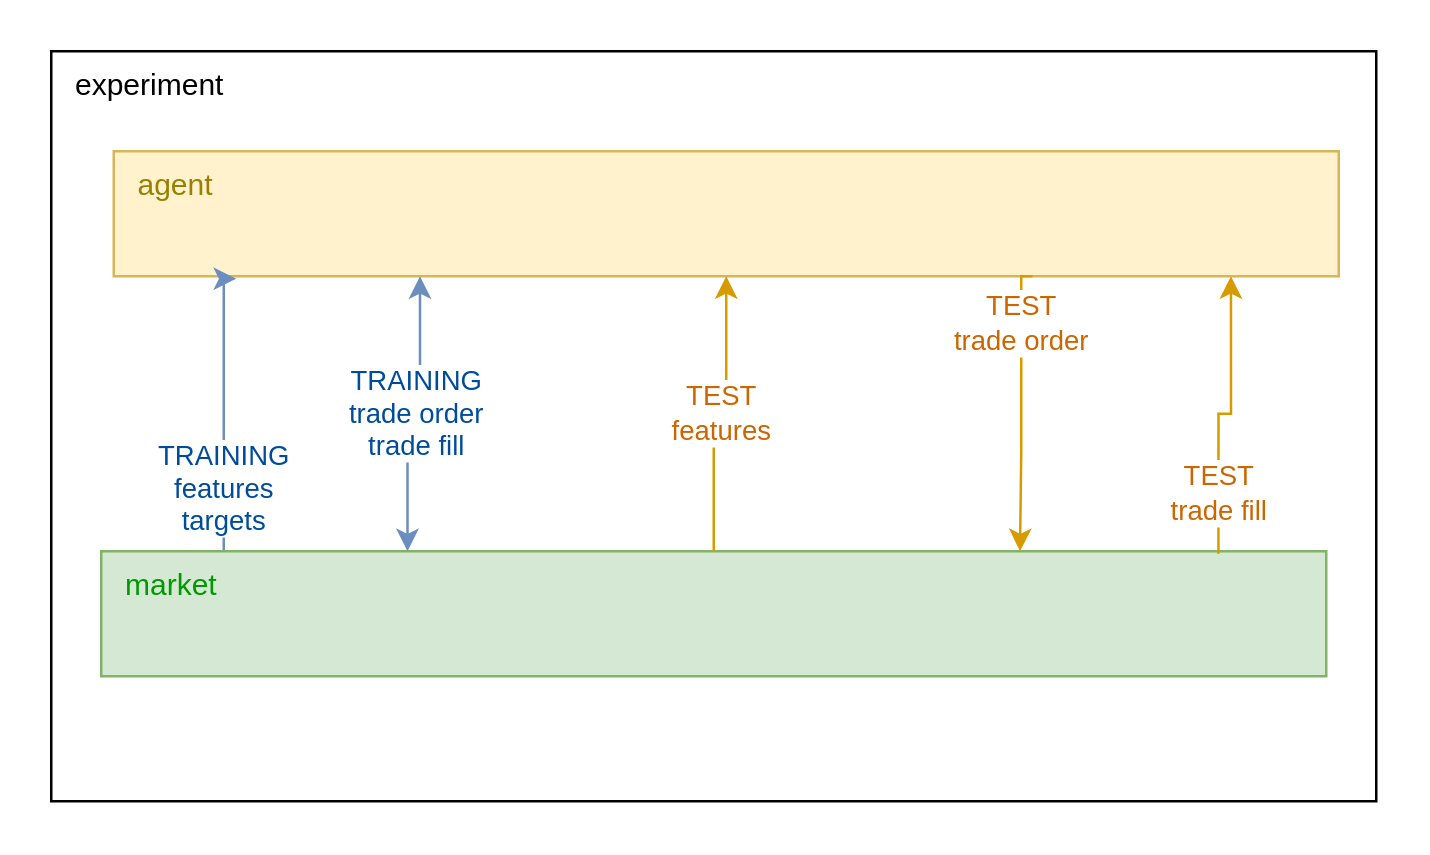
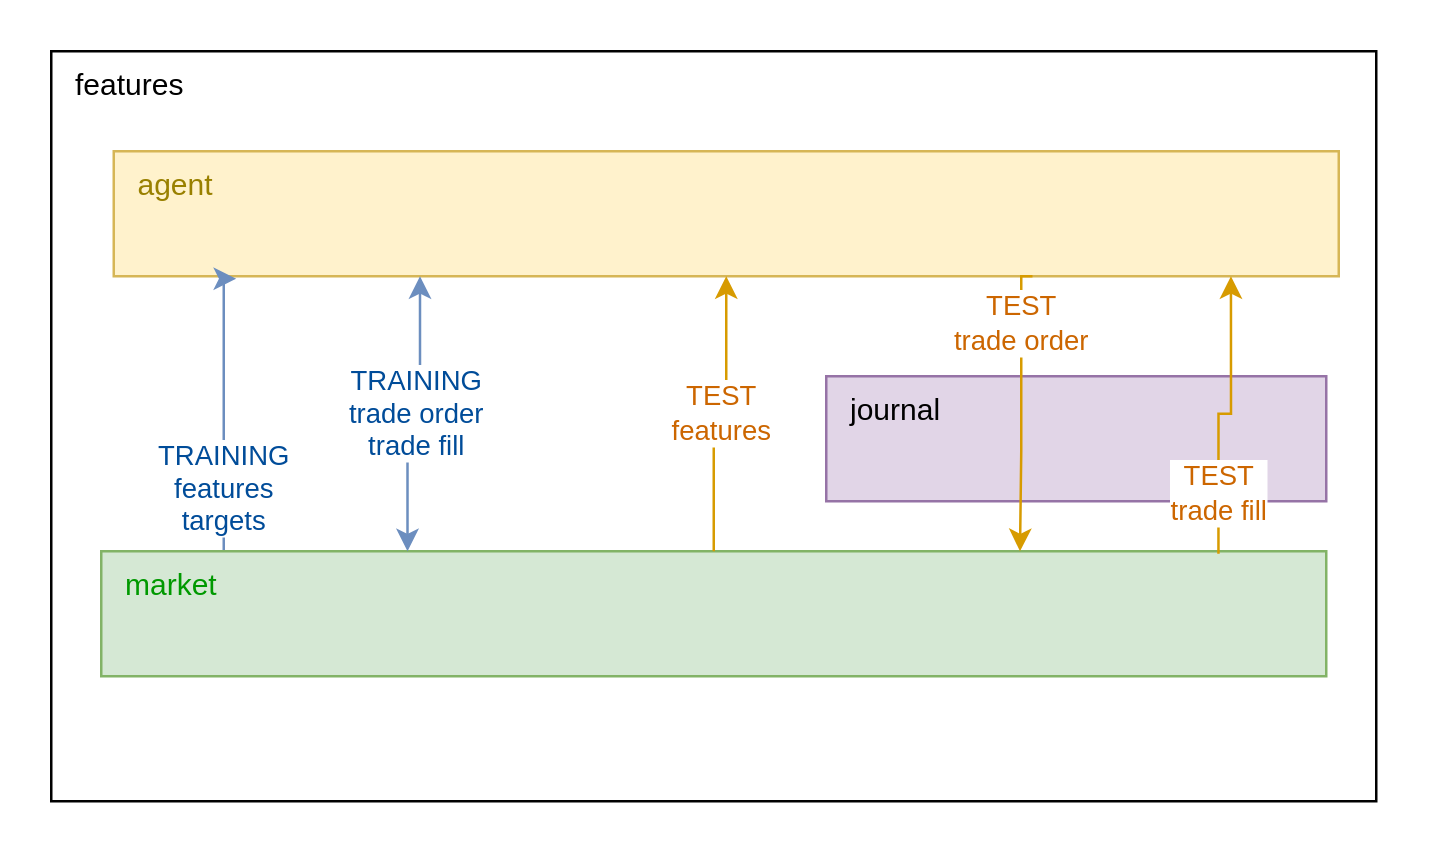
(156, 87) -> (143, 87)
none -> (1076, 439)
